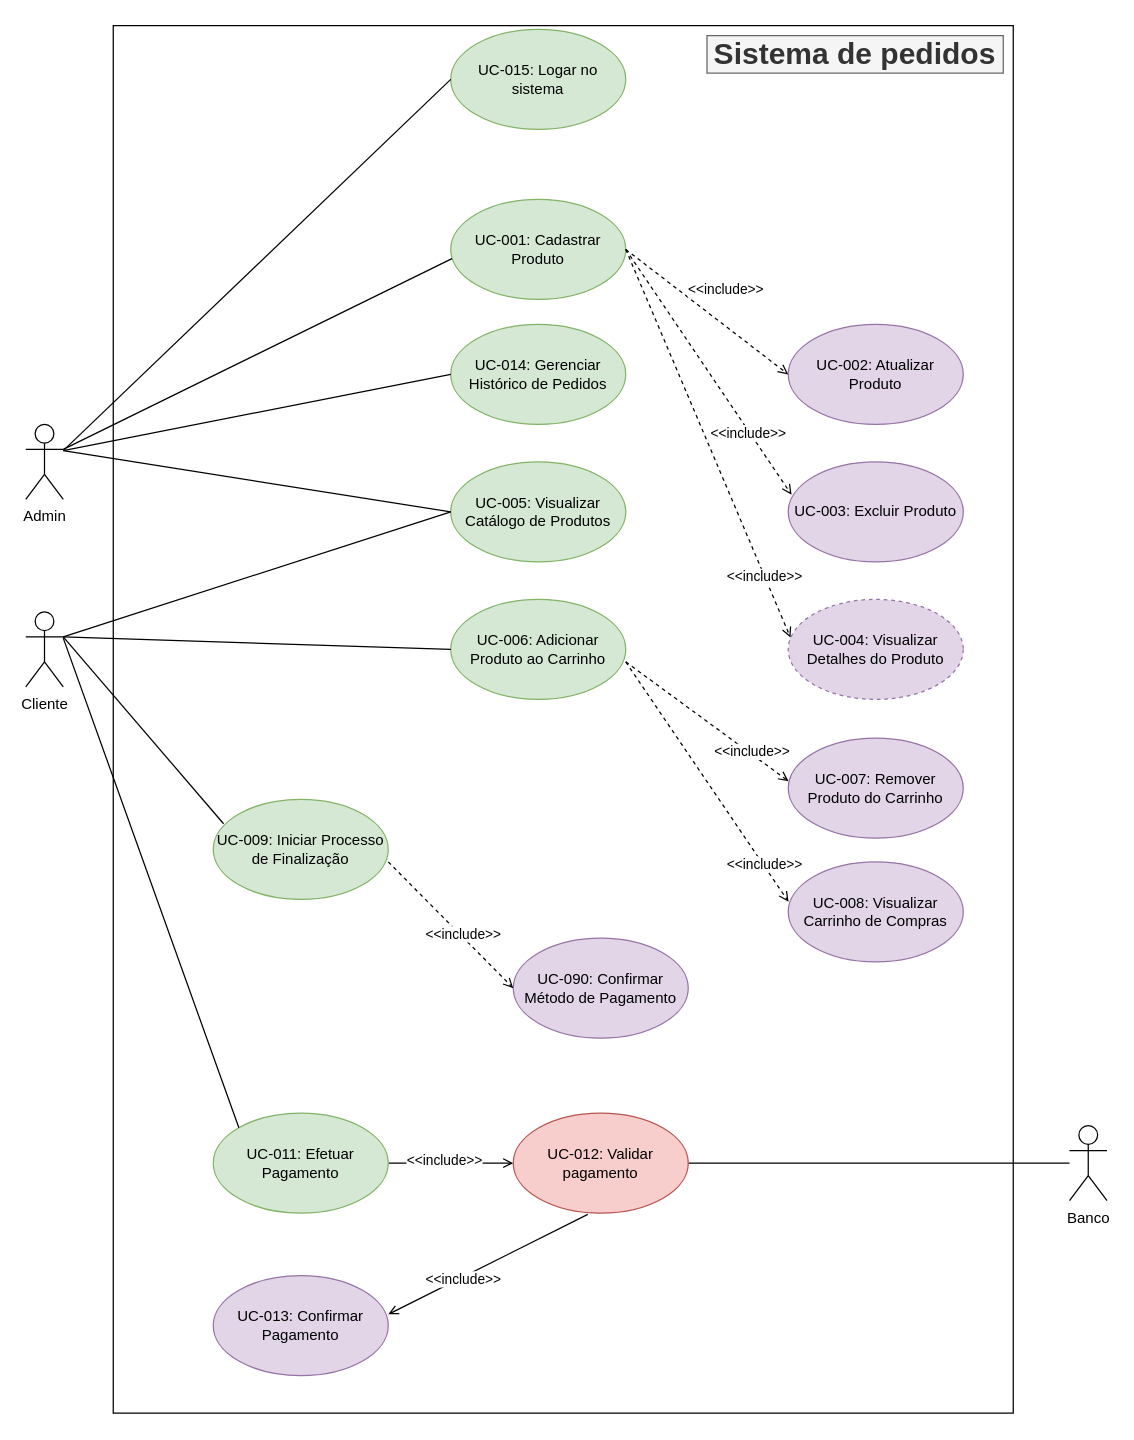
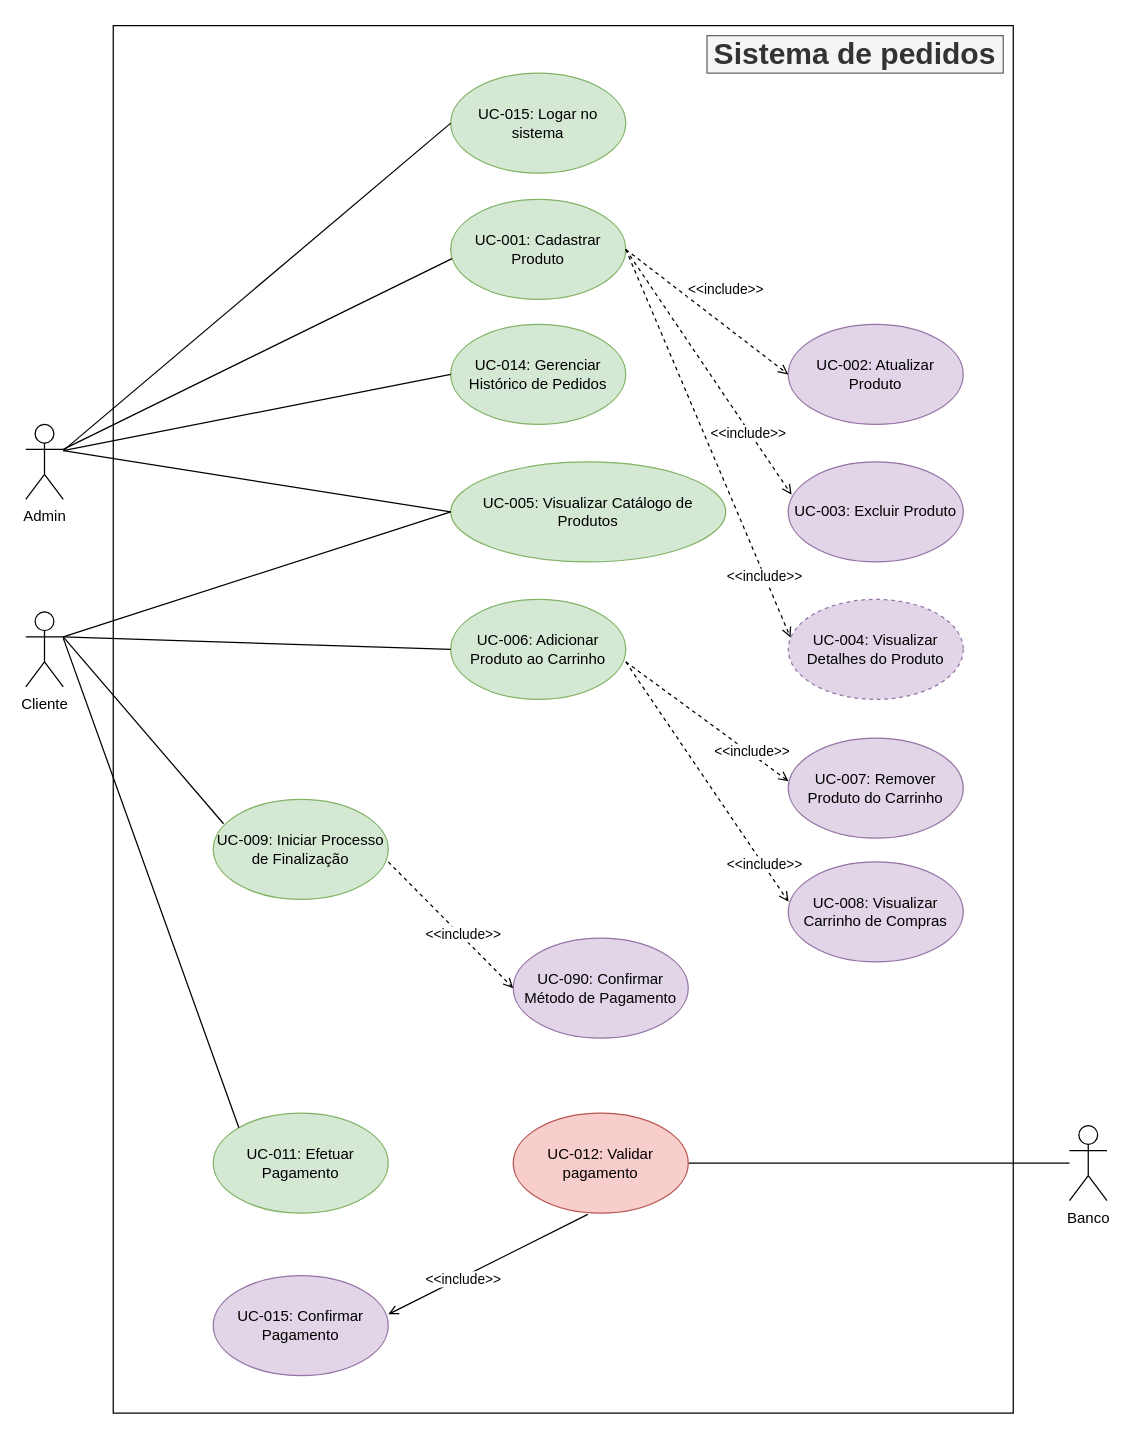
(538, 79) -> (538, 123)
(538, 512) -> (588, 512)
(449, 1163) -> none
(301, 1326) -> (301, 1326)
